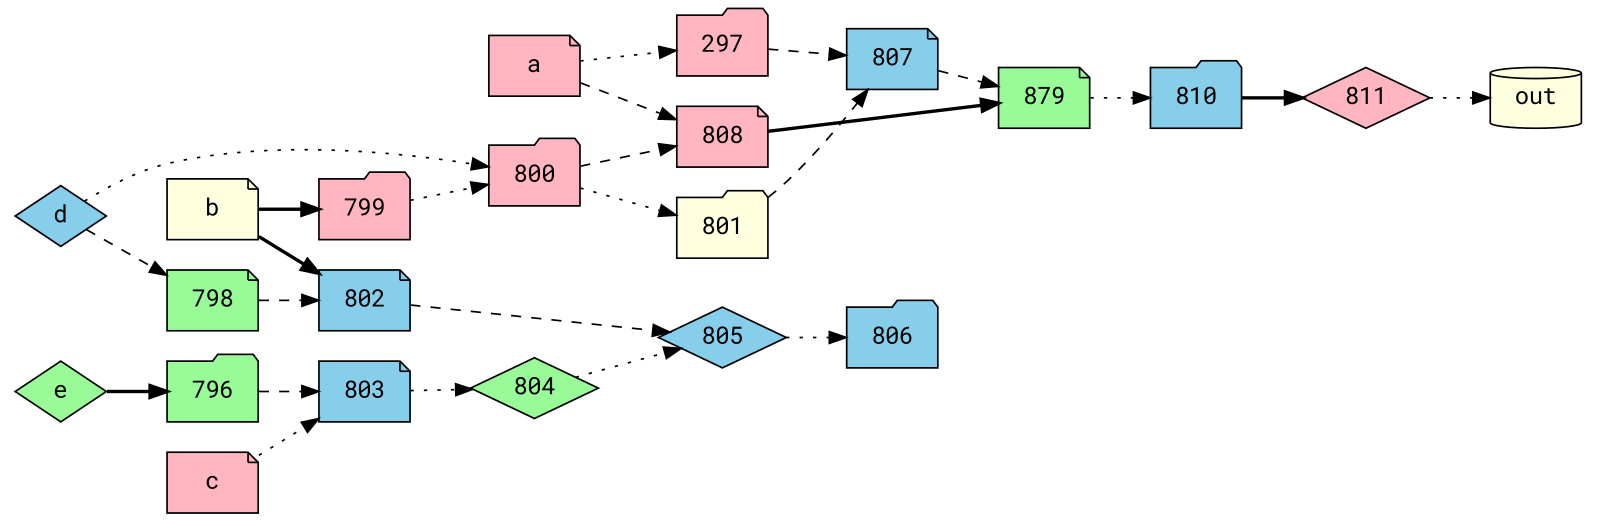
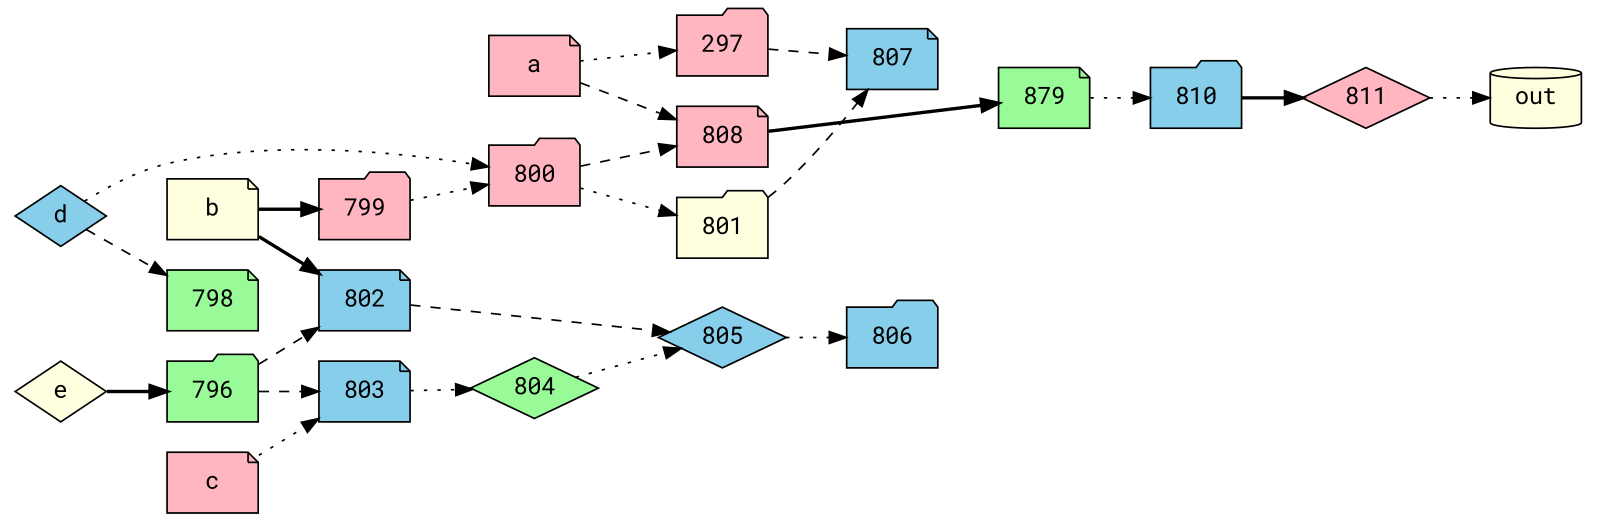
(960, 76) -> none
(280, 300) -> (281, 350)
(61, 392) -> (61, 392)
